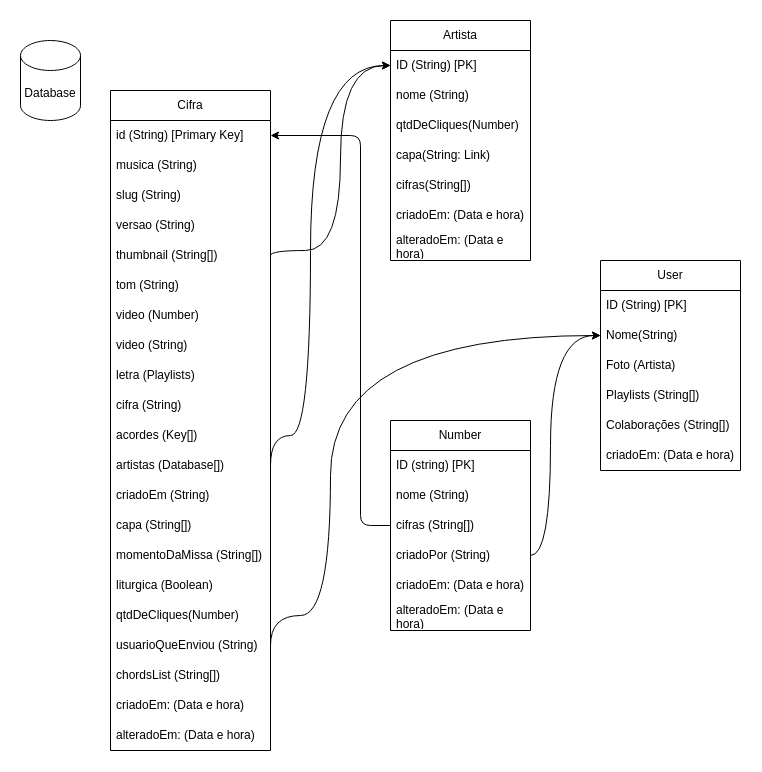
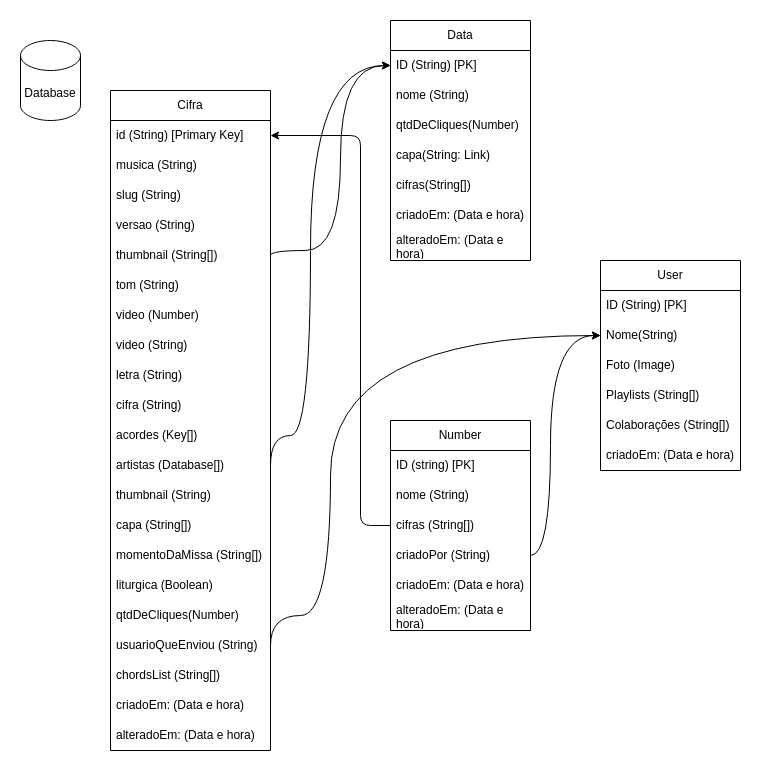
(461, 36) -> (461, 36)
(650, 366) -> (645, 366)
(166, 376) -> (159, 376)
(169, 496) -> (171, 496)
